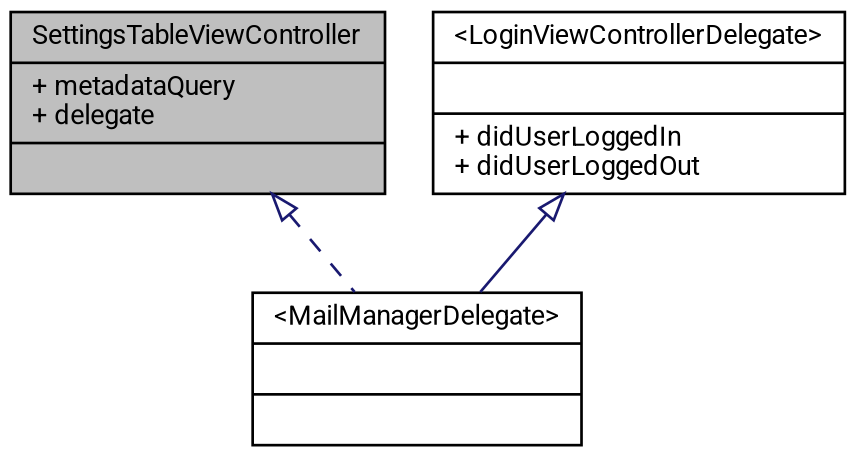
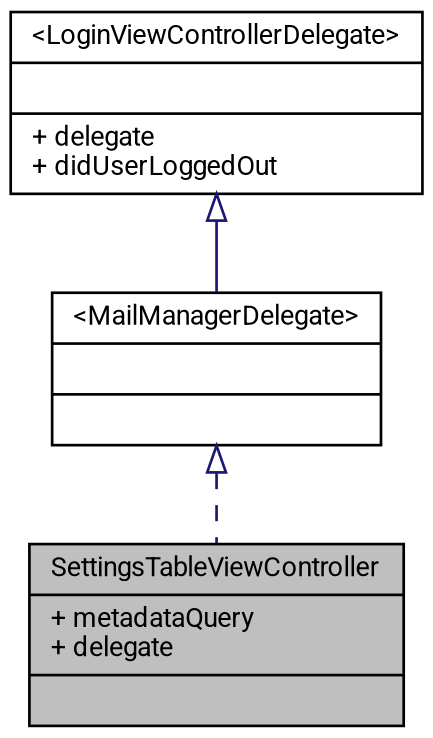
(568, 138) -> (94, 138)
(322, 253) -> (217, 508)
